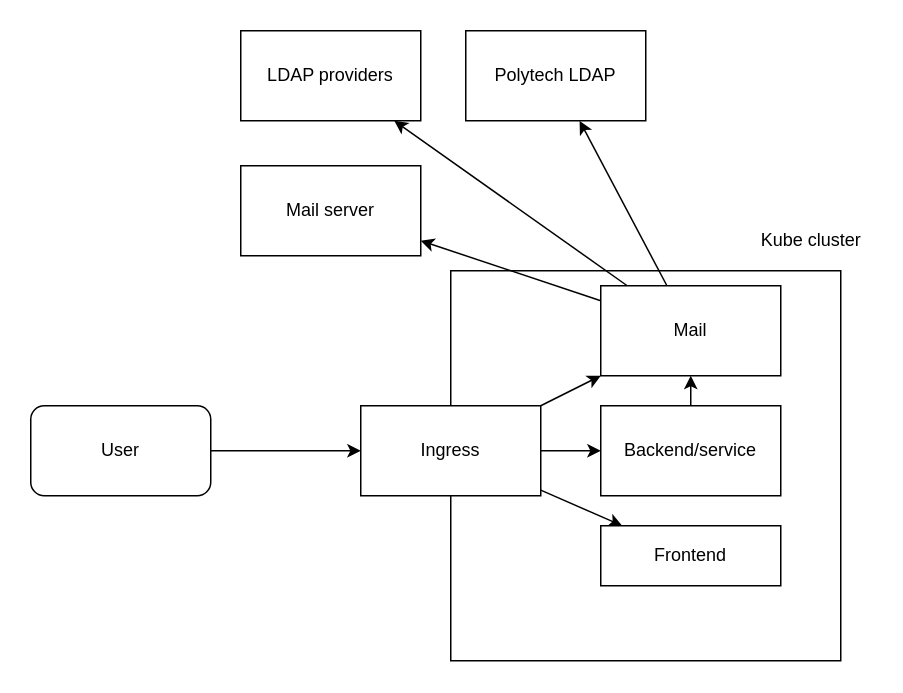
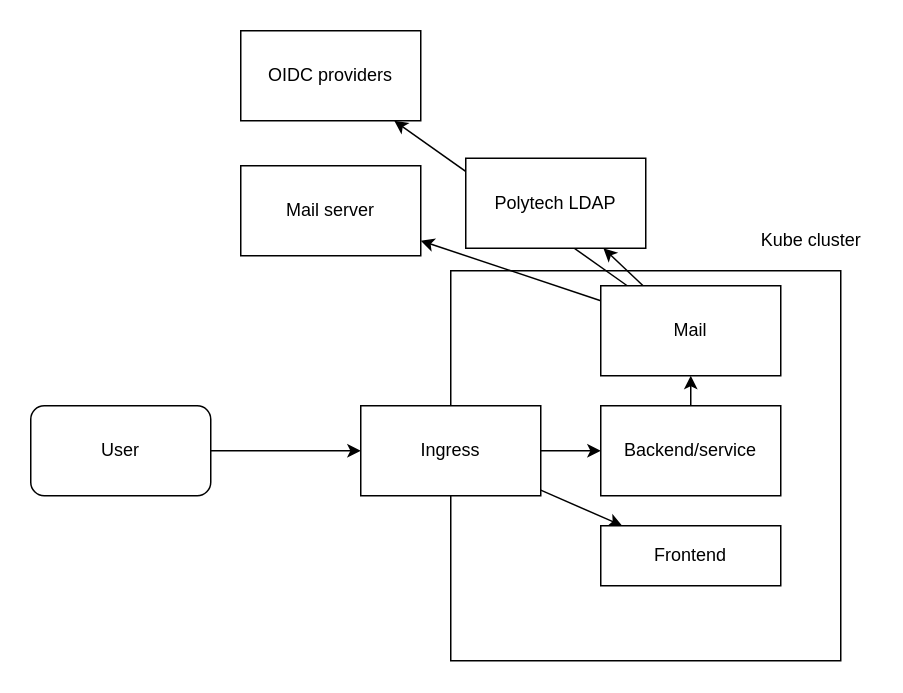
(331, 76) -> (331, 76)
(556, 76) -> (556, 203)
(566, 393) -> none
